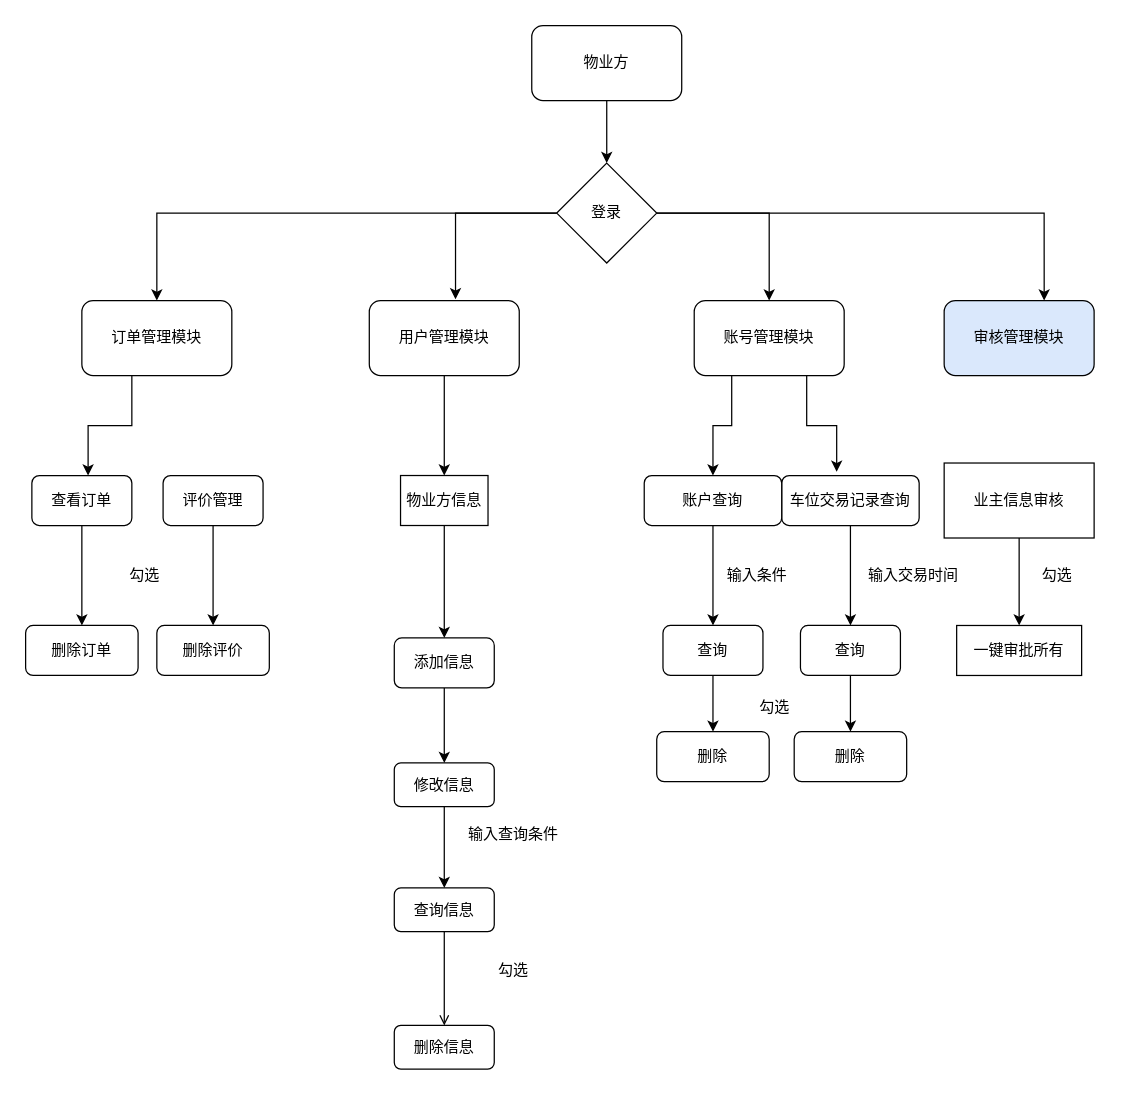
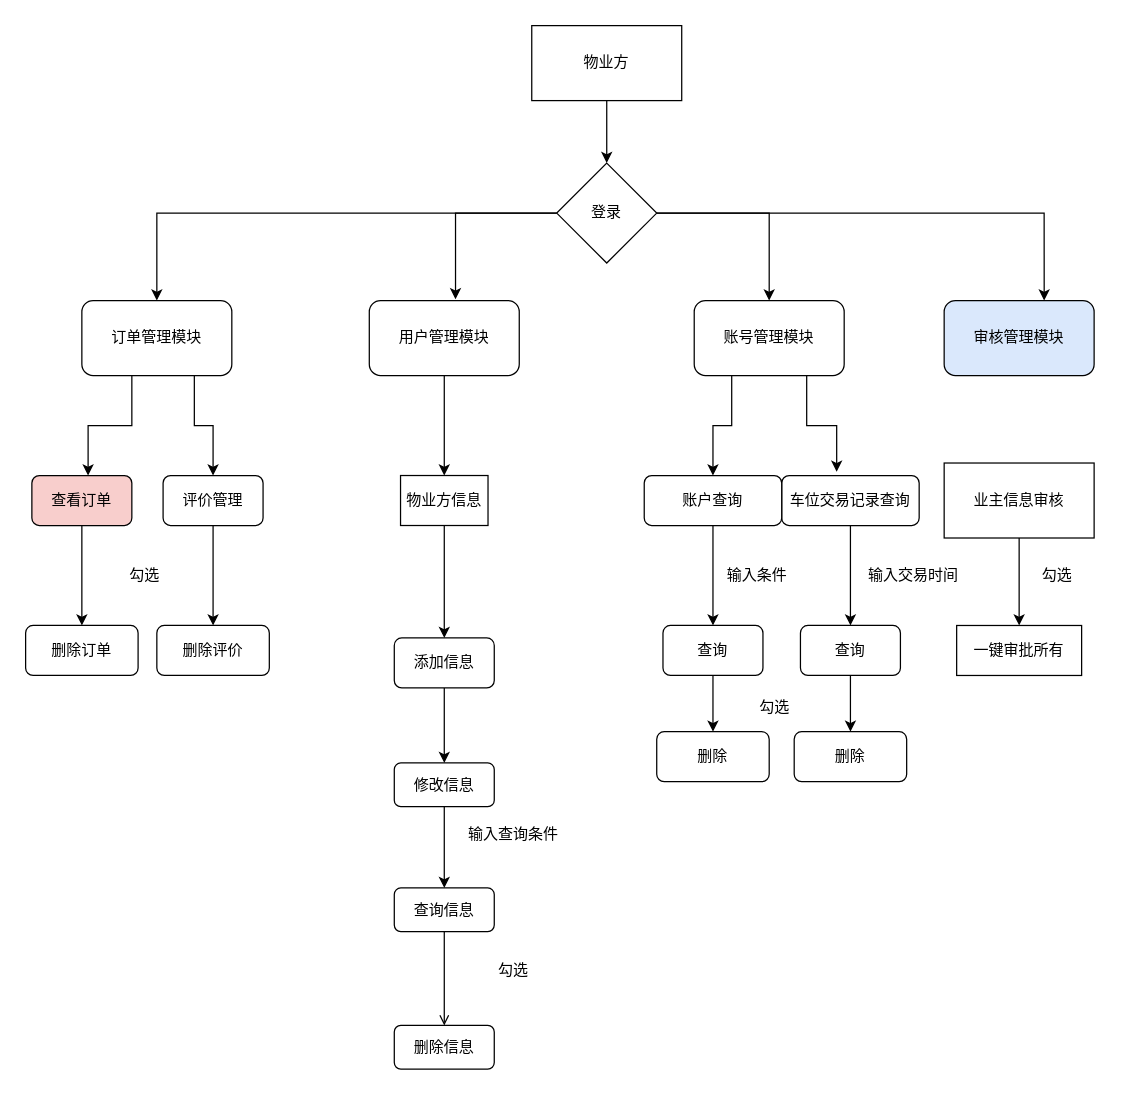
(607, 63) -> (607, 63)
none -> (200, 426)
(82, 501) -> (82, 501)
